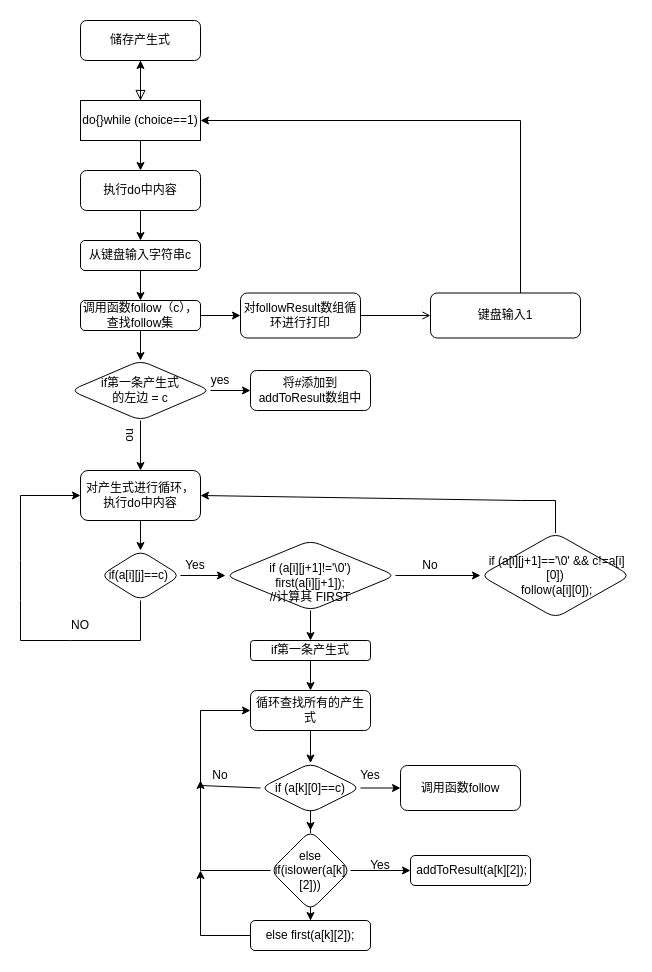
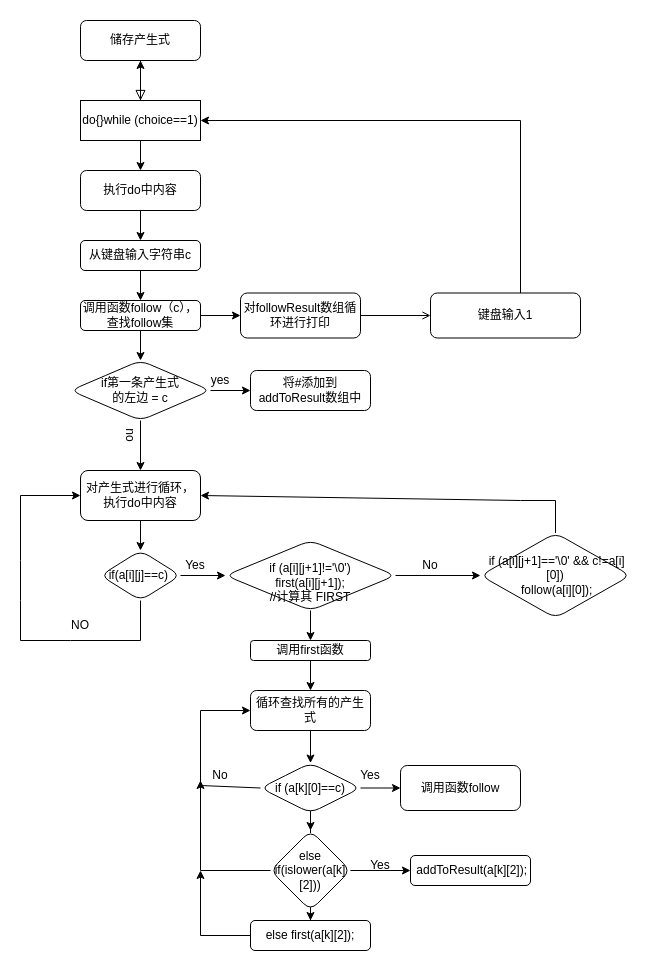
(311, 651) -> (311, 651)
